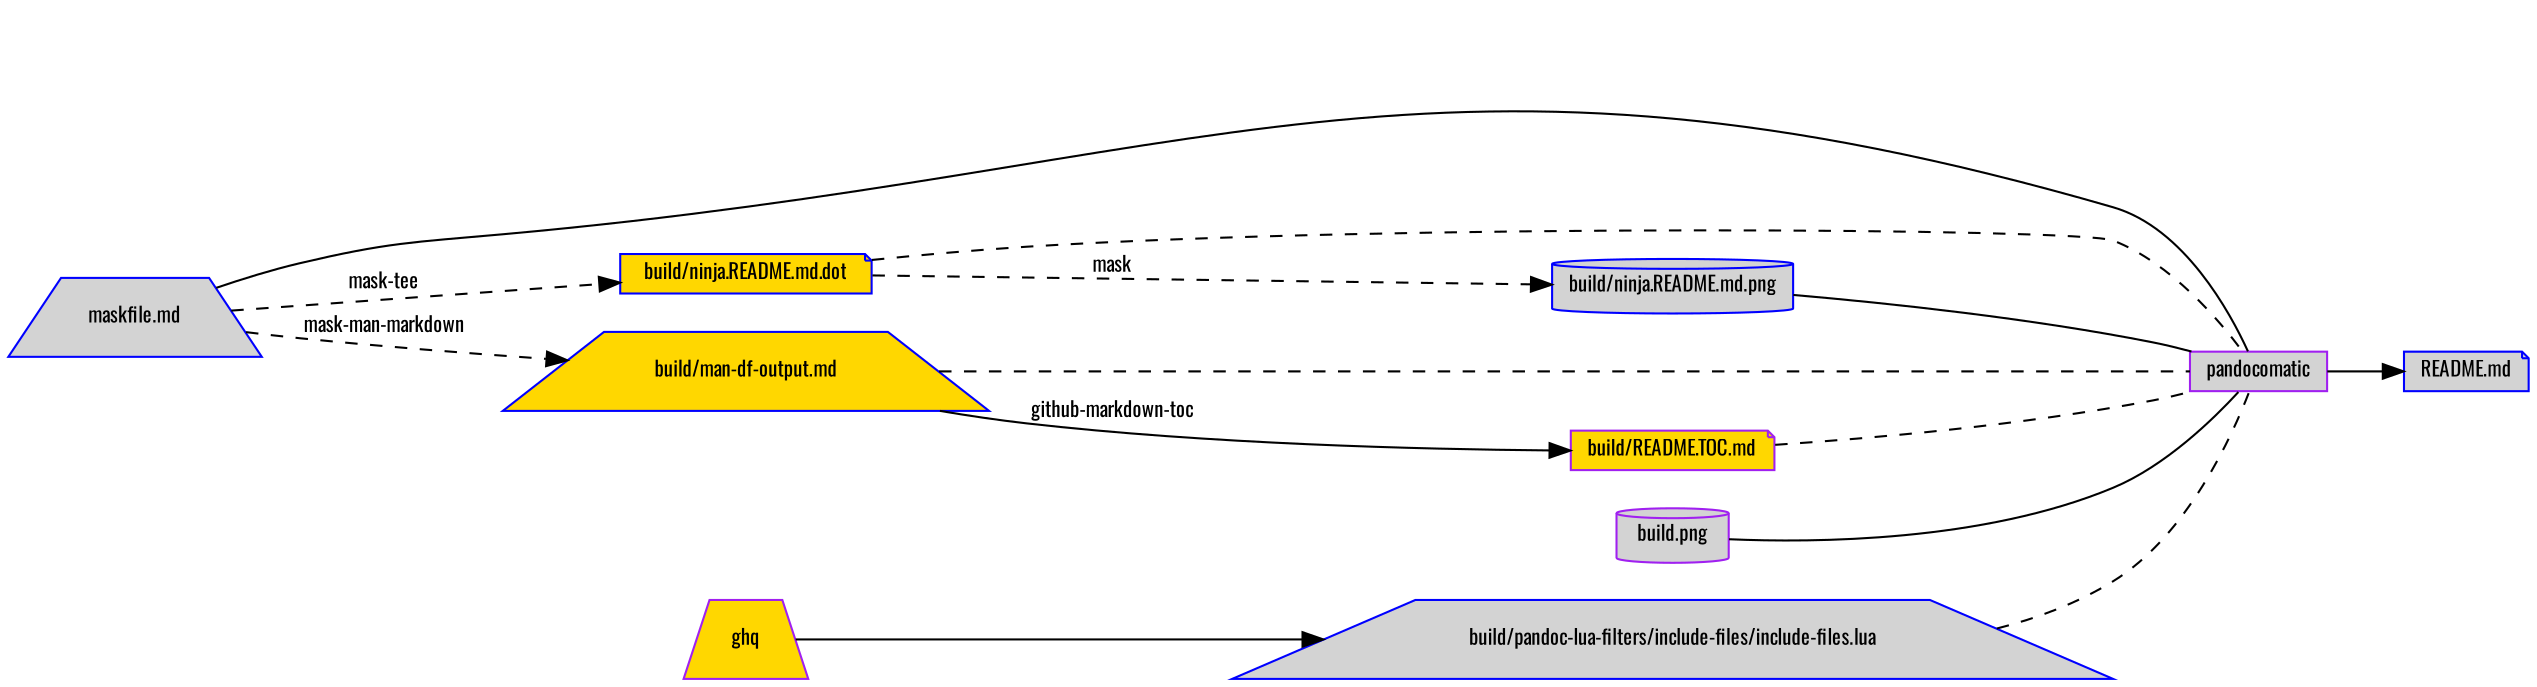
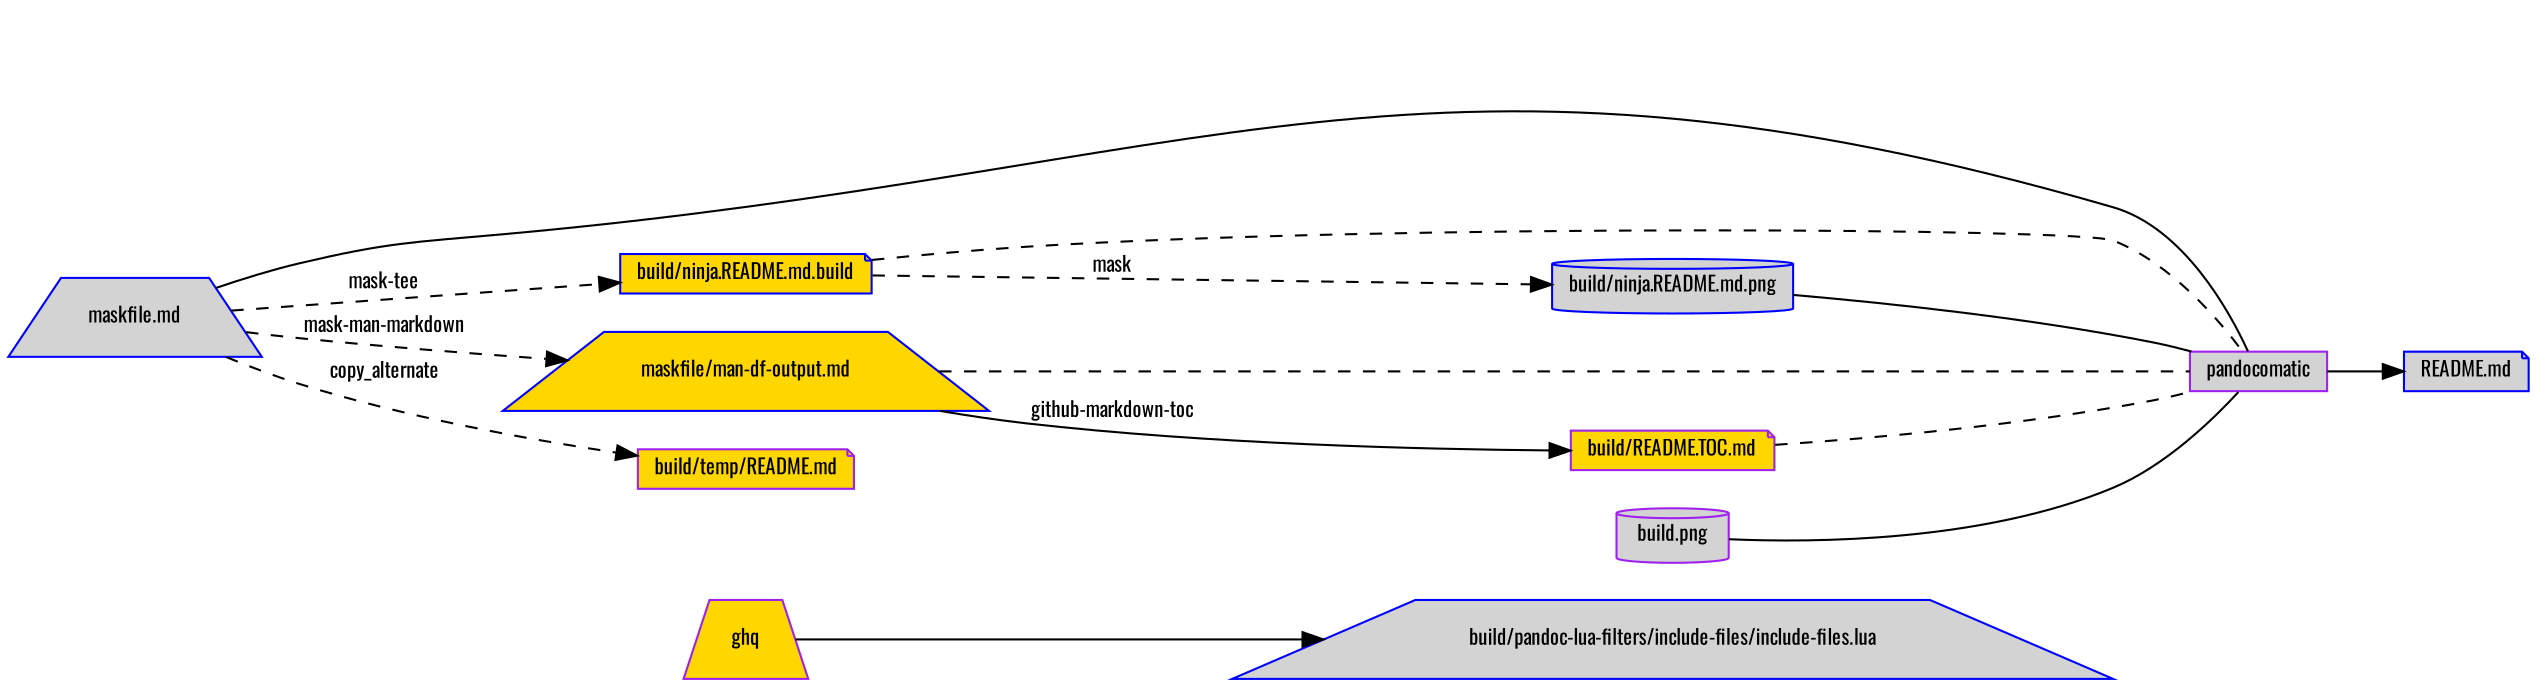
(746, 274) -> (746, 274)
(746, 371) -> (746, 371)
none -> (746, 469)
(2156, 546) -> none
